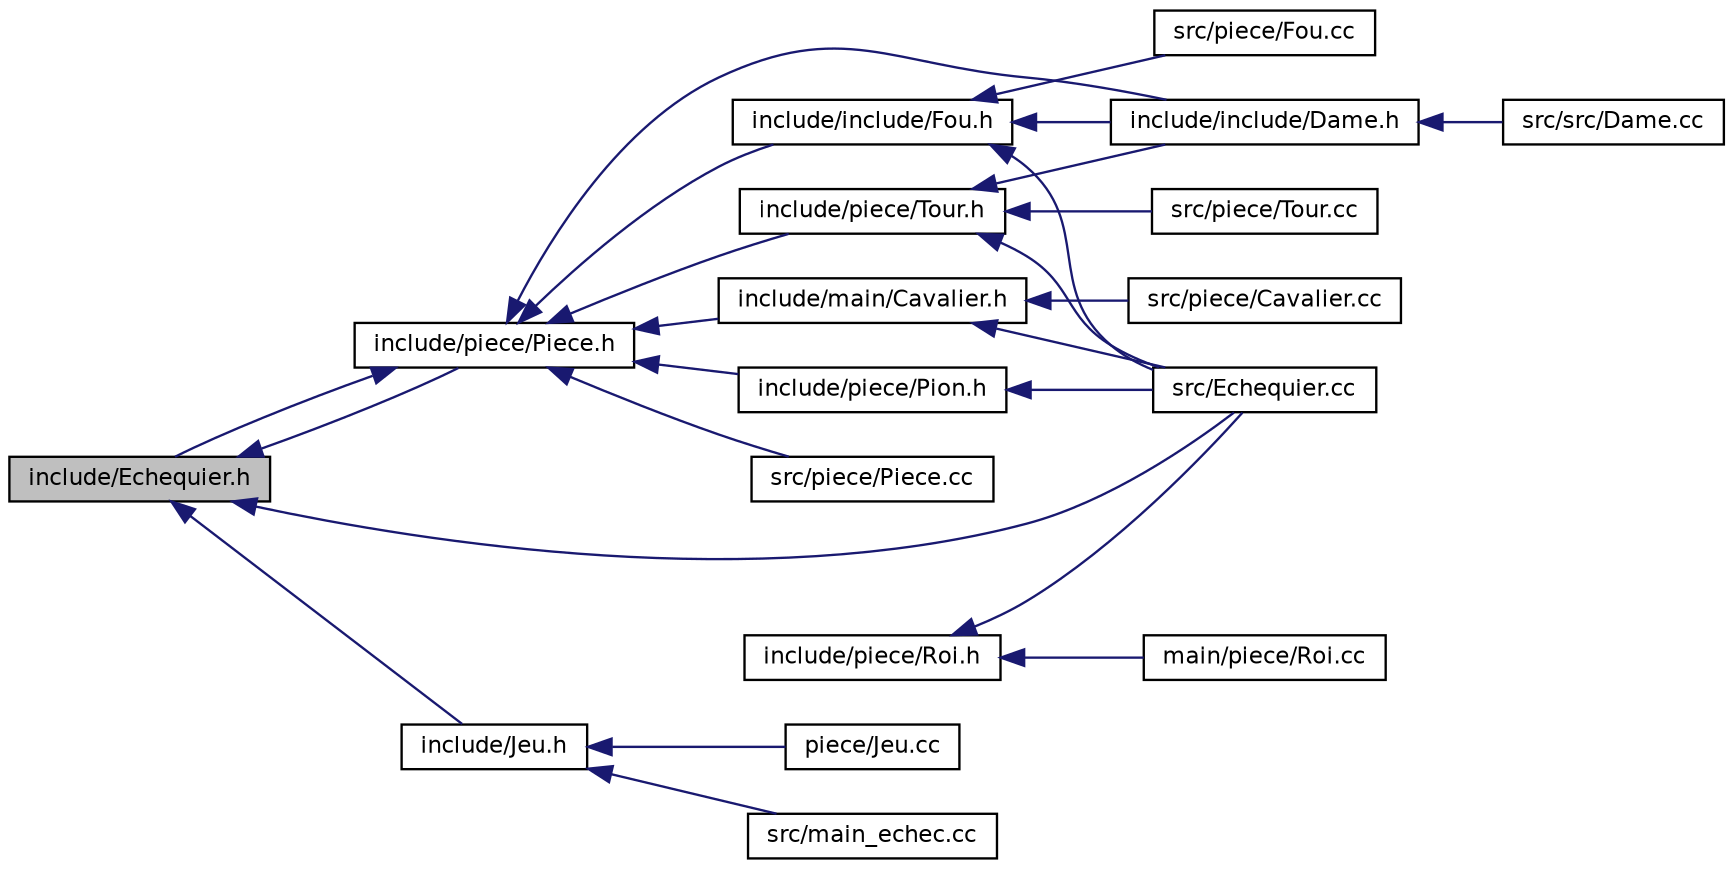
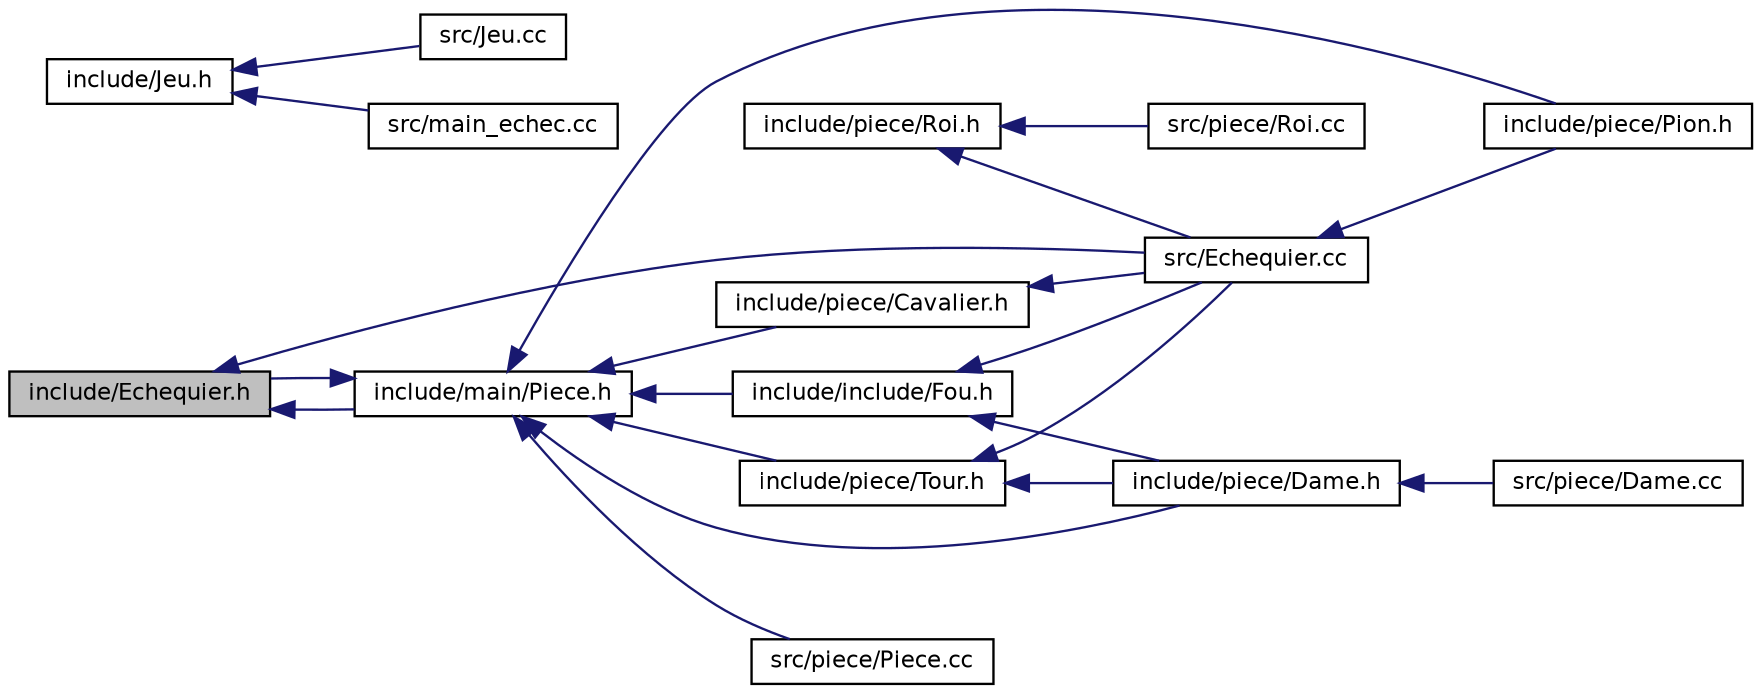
(1265, 33) -> none
(1265, 122) -> (1257, 483)
(1613, 122) -> (1618, 483)
(1265, 211) -> none
(873, 301) -> (873, 305)
(1265, 301) -> none
(494, 345) -> (493, 394)
(1092, 390) -> (1448, 189)
(326, 620) -> none
(1265, 658) -> (1257, 126)
(873, 747) -> (493, 37)
